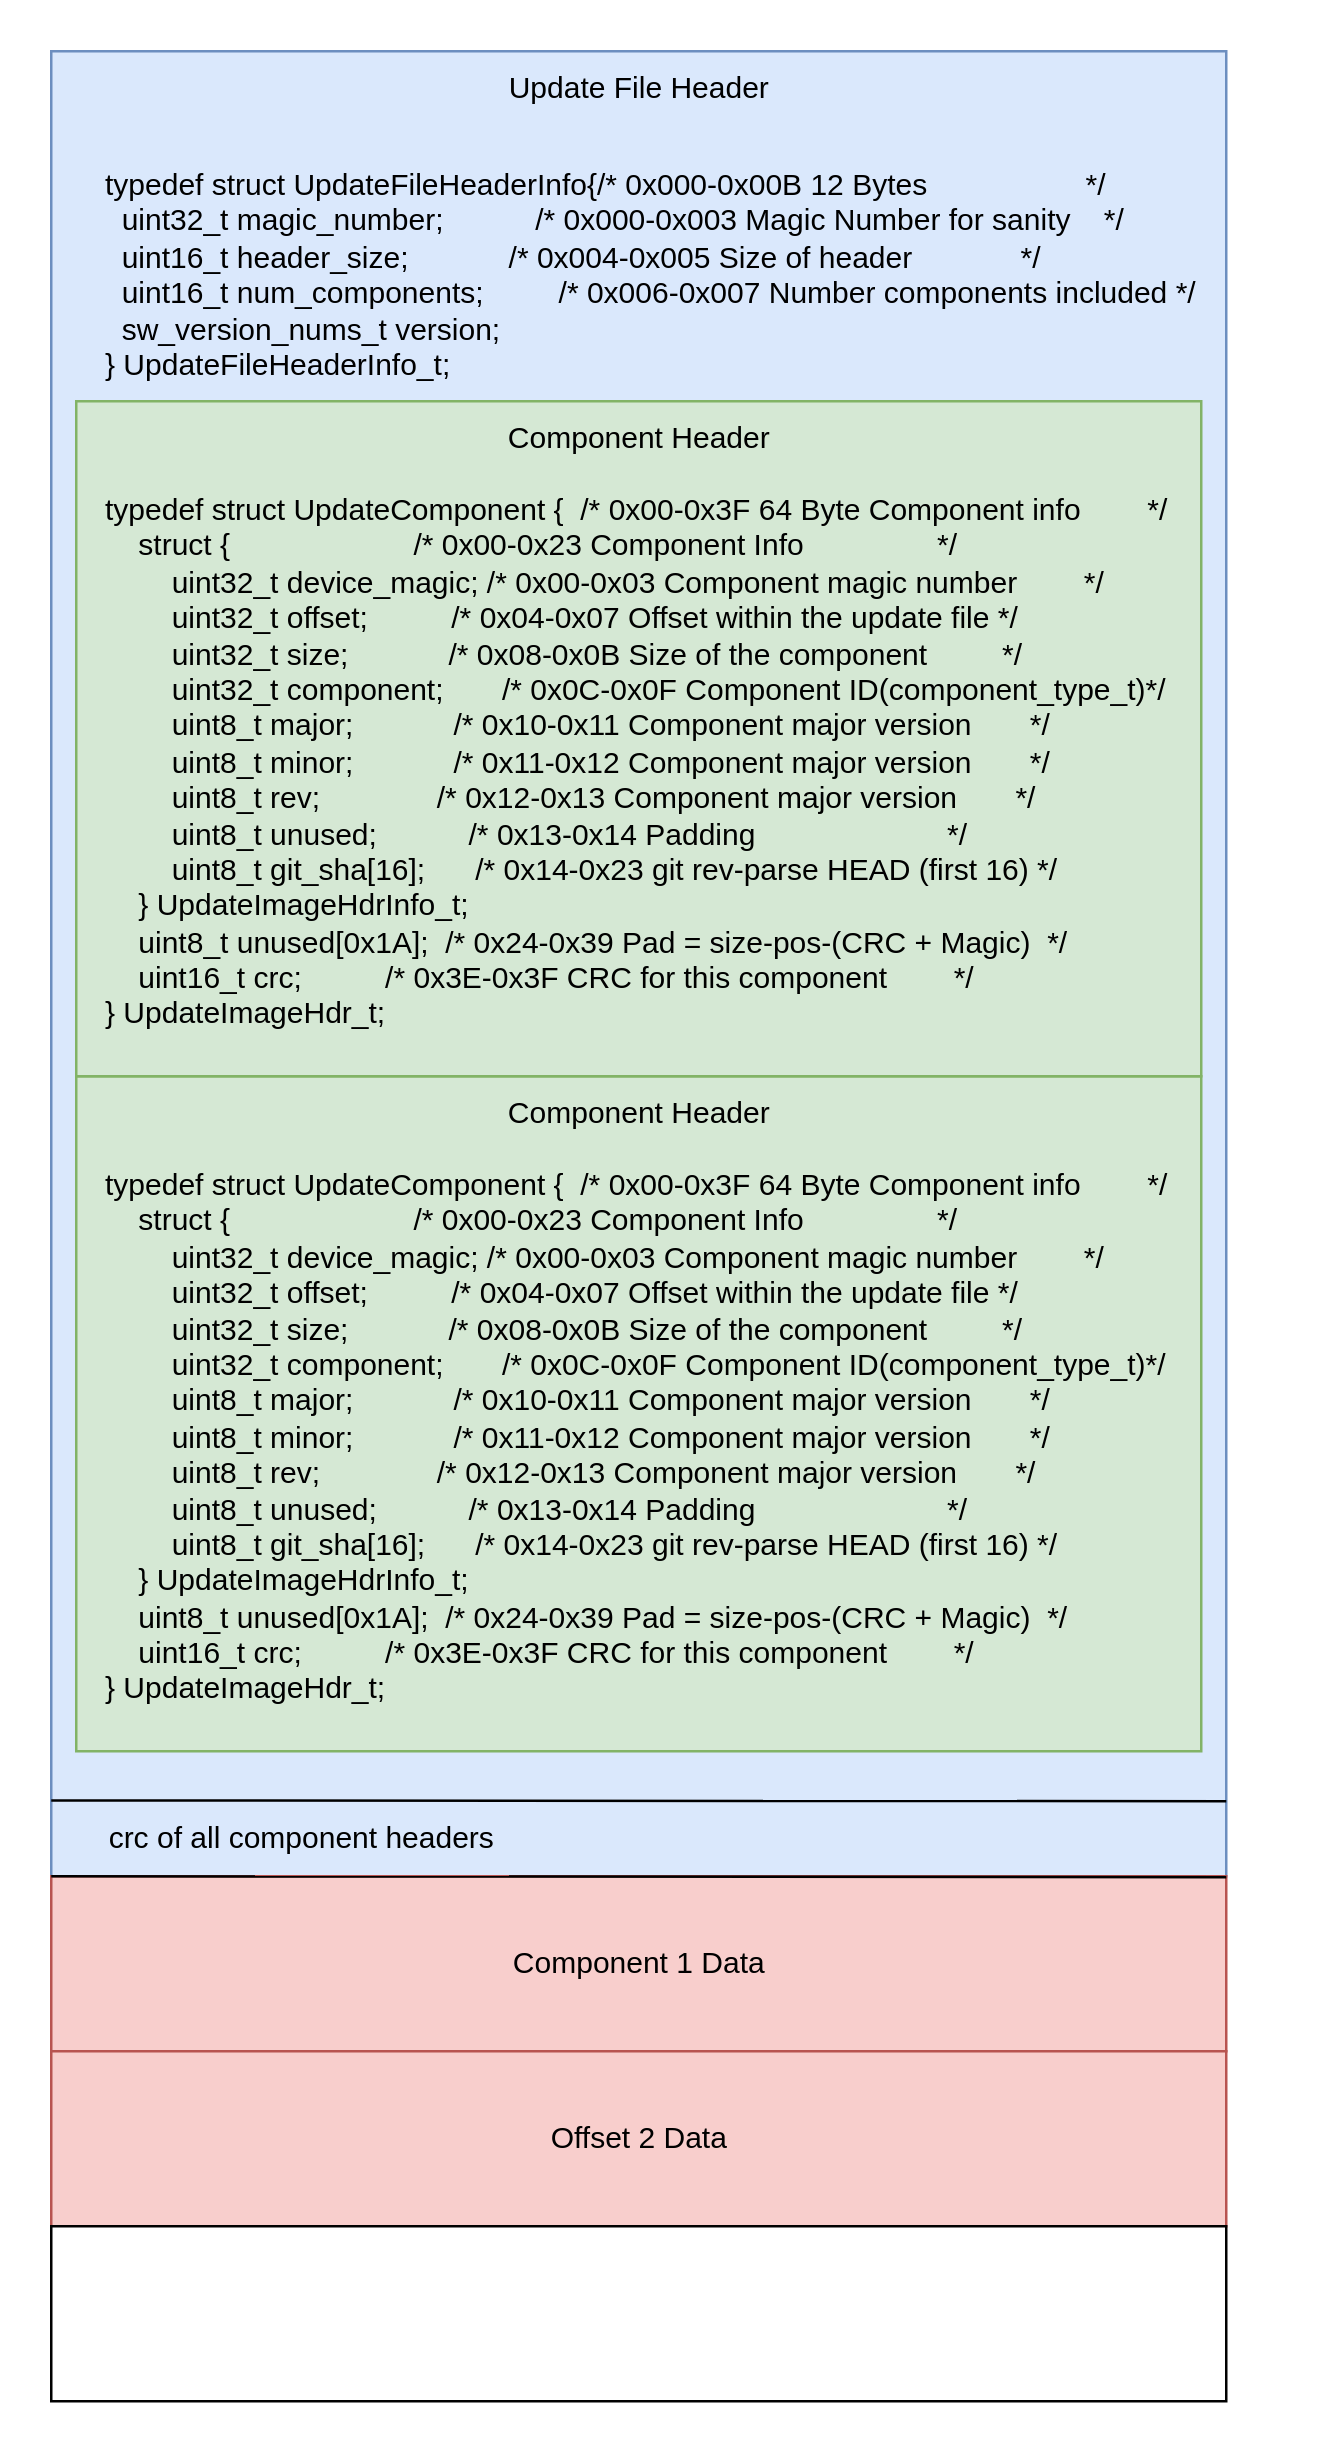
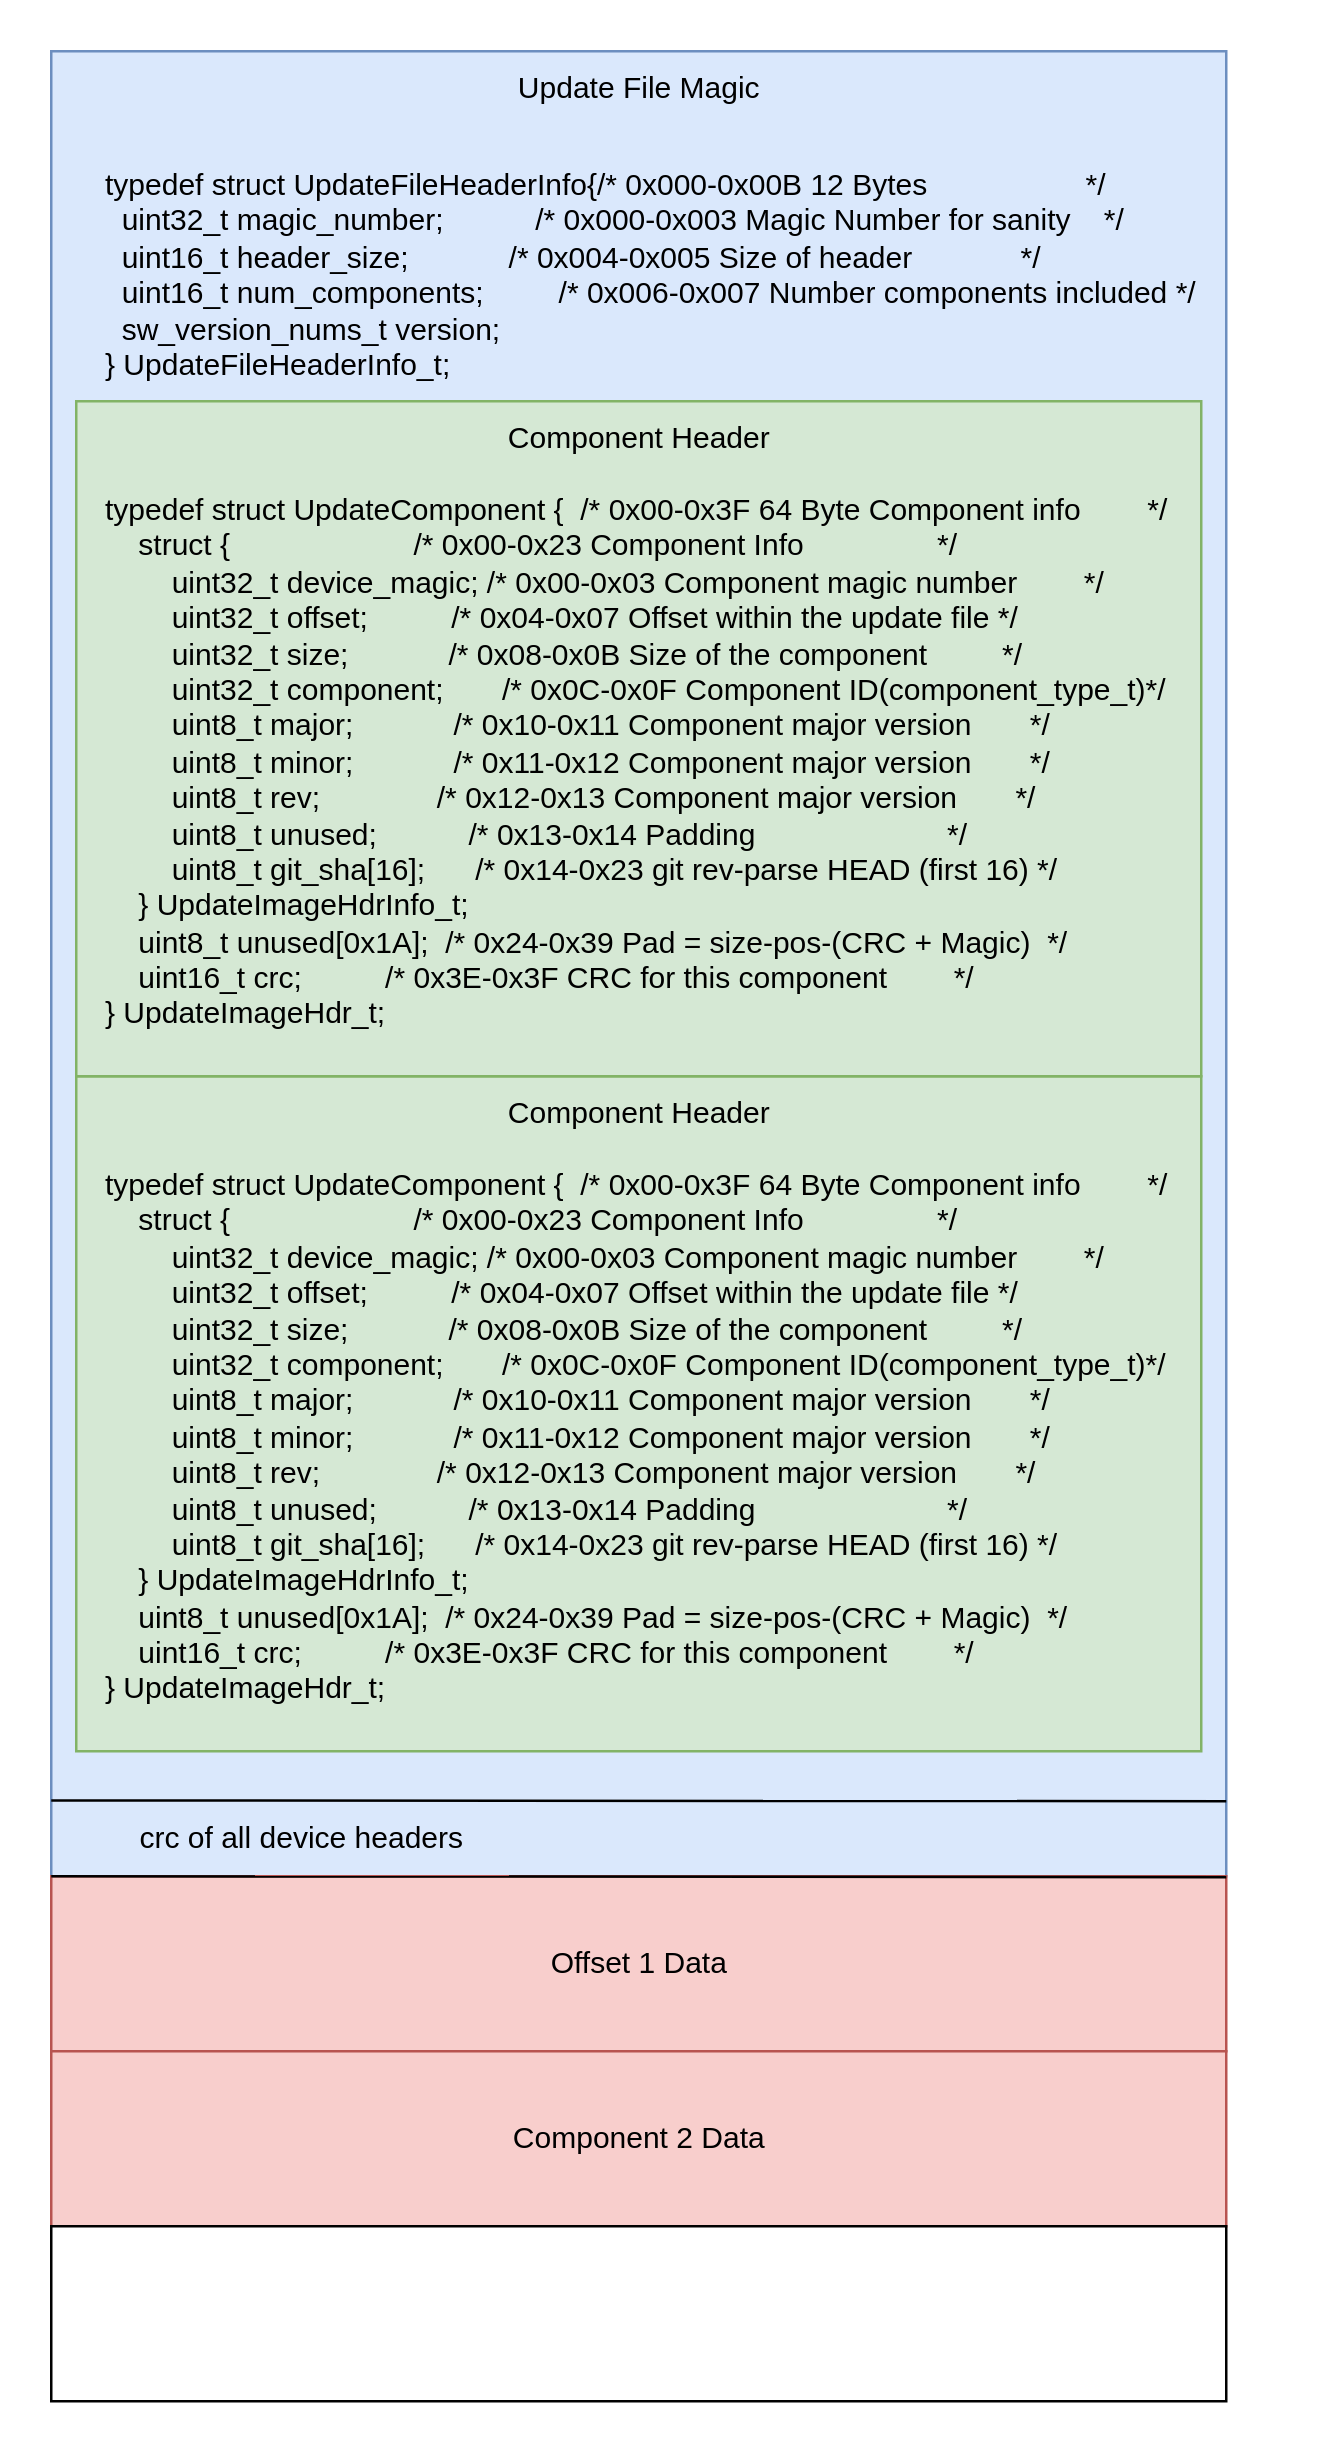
(640, 89) -> (640, 89)
(303, 1839) -> (303, 1839)
(640, 1964) -> (640, 1964)
(640, 2139) -> (640, 2139)
